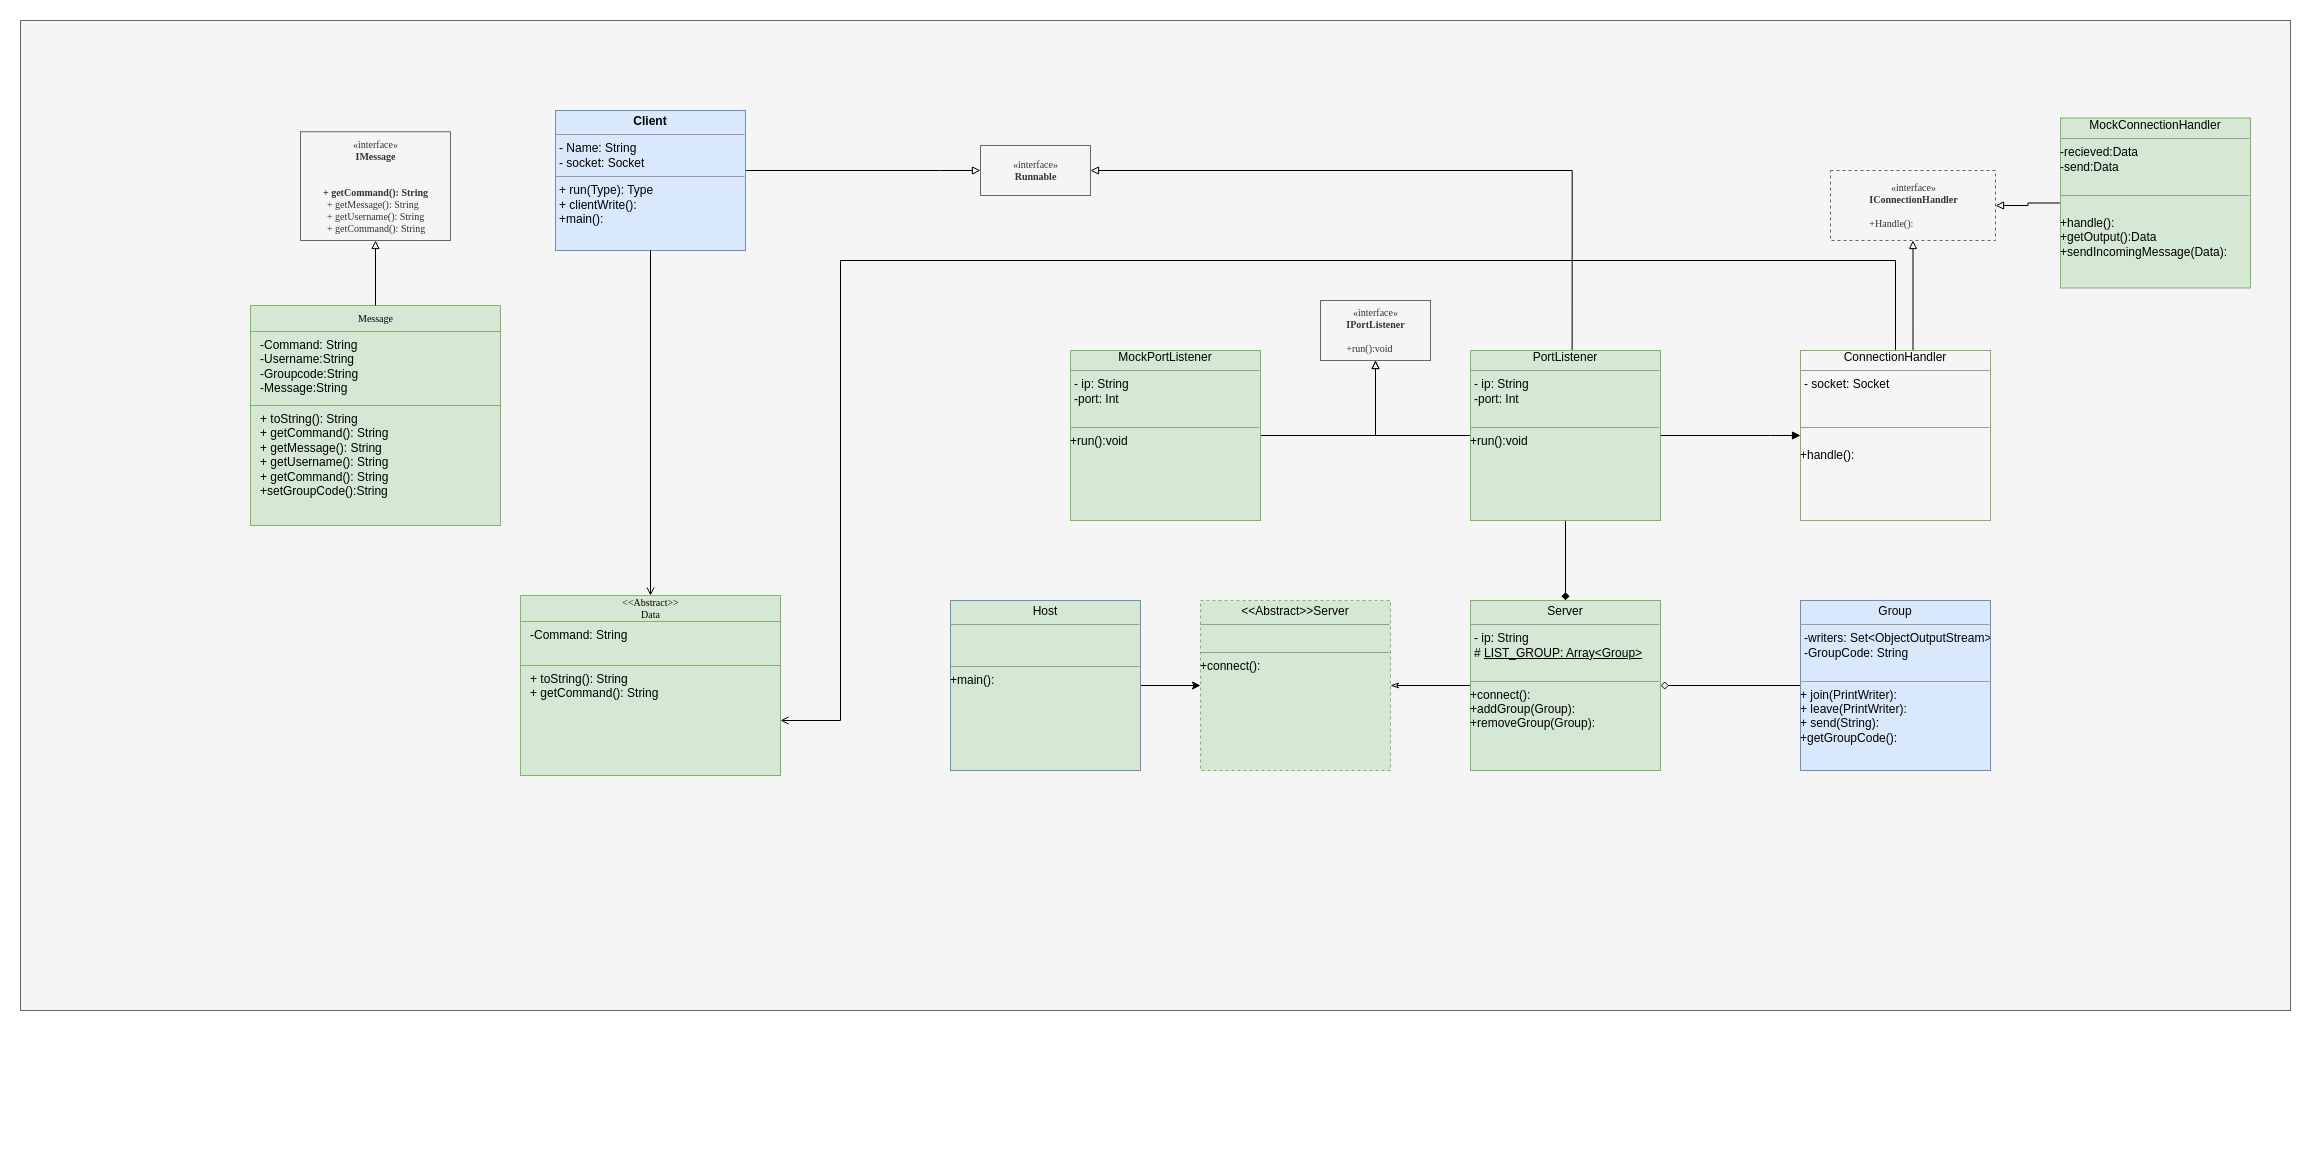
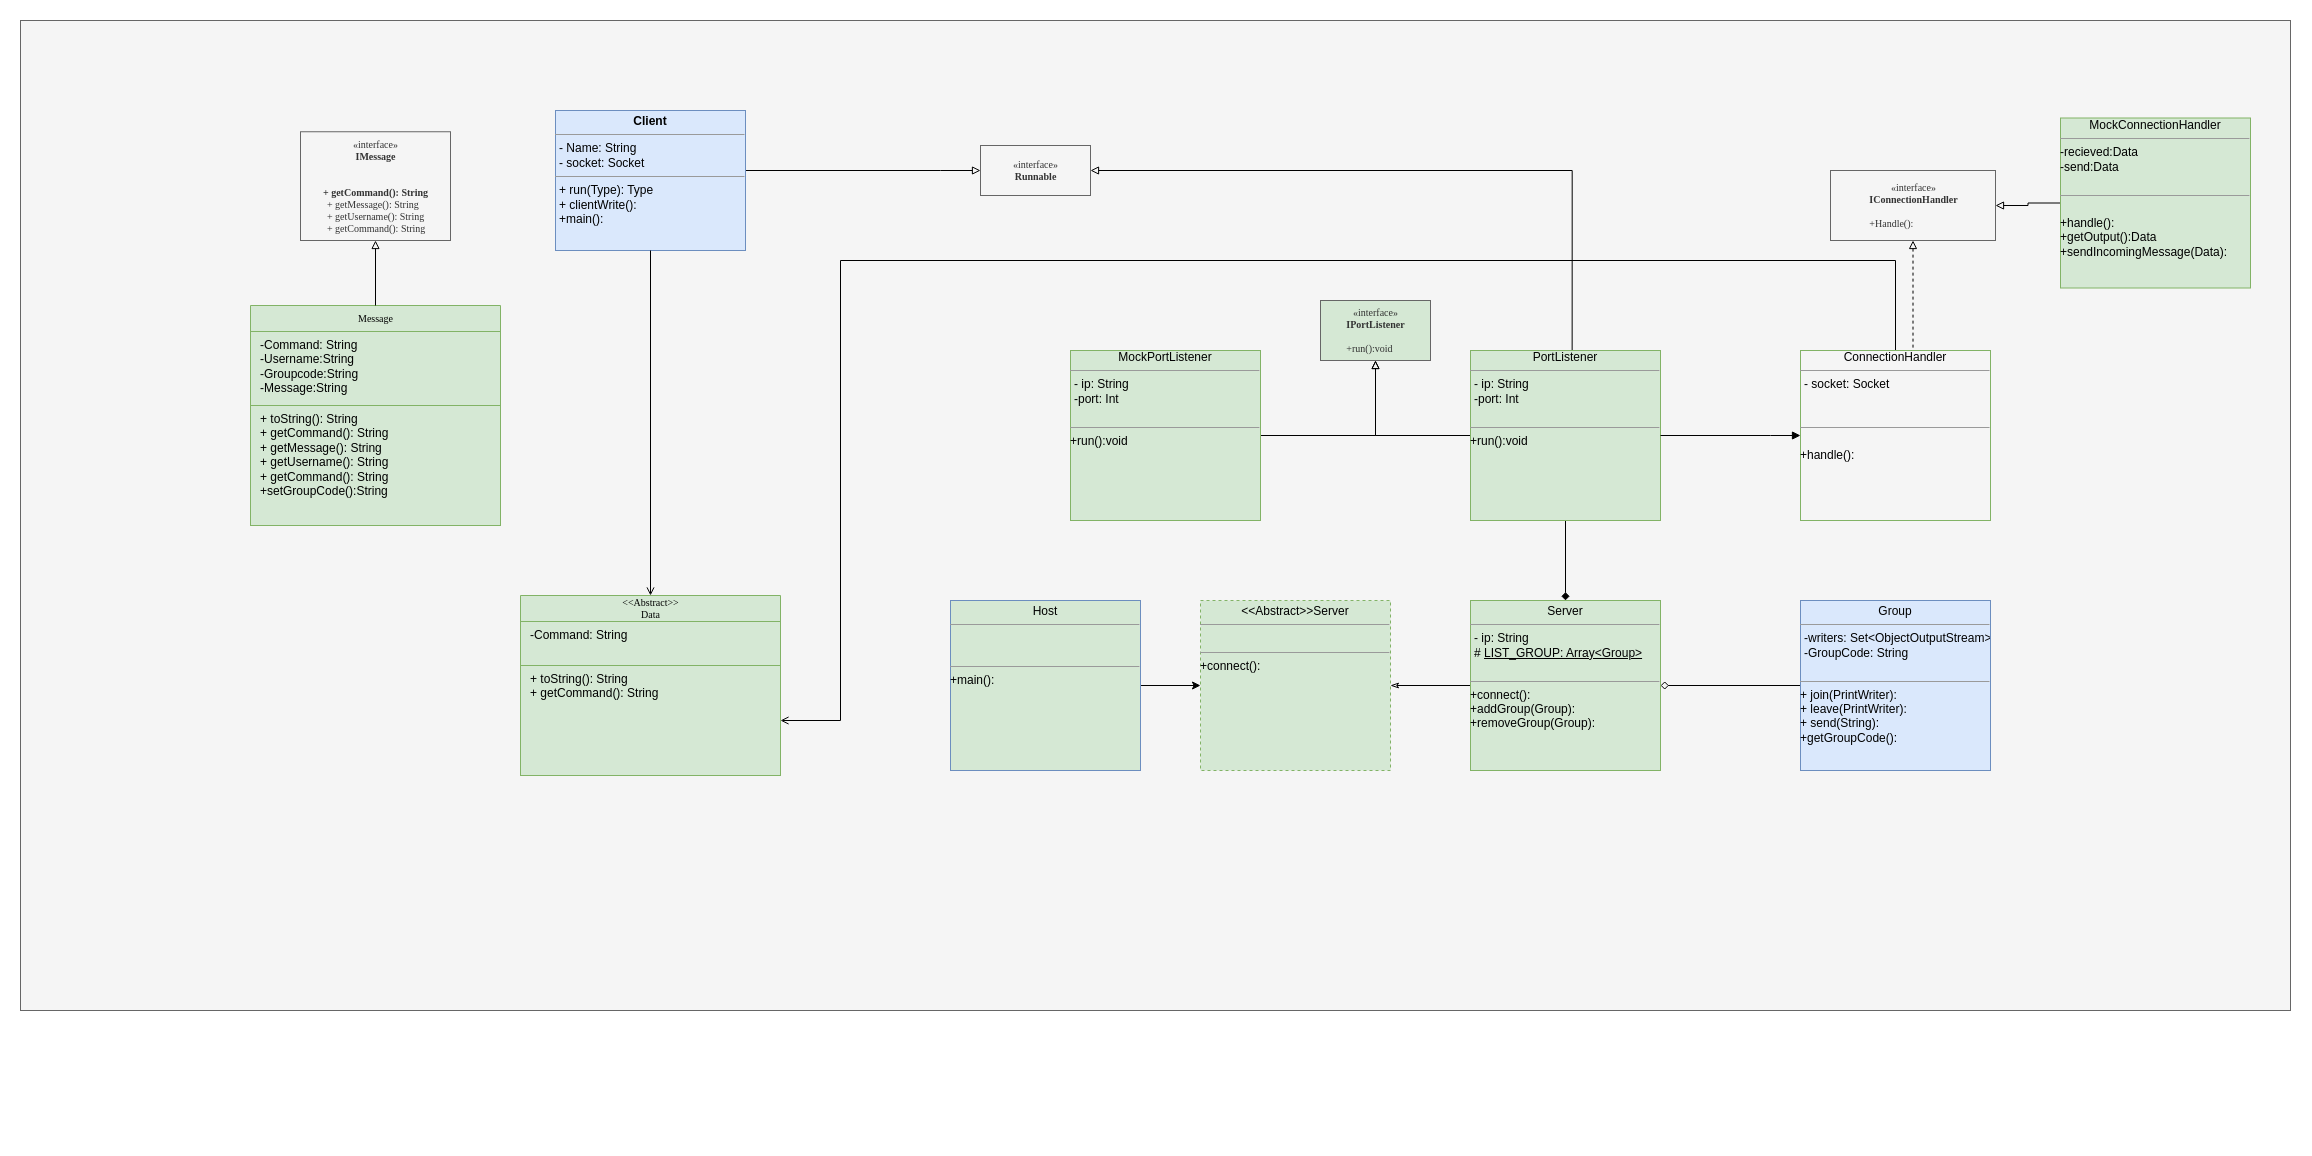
(1913, 206) -> (1913, 206)
(1913, 300) -> (1913, 300)
(1376, 331) -> (1376, 331)
